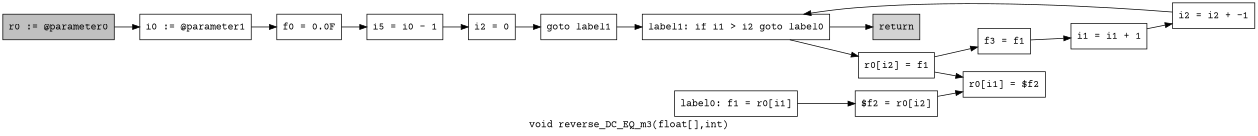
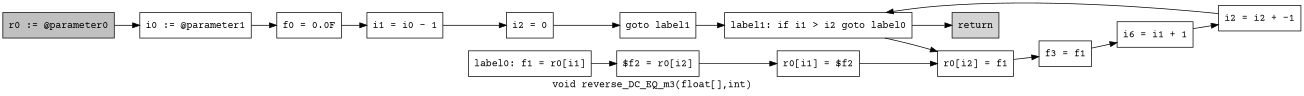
(405, 27) -> (405, 25)
(1109, 36) -> (1155, 35)
(945, 74) -> (895, 64)
